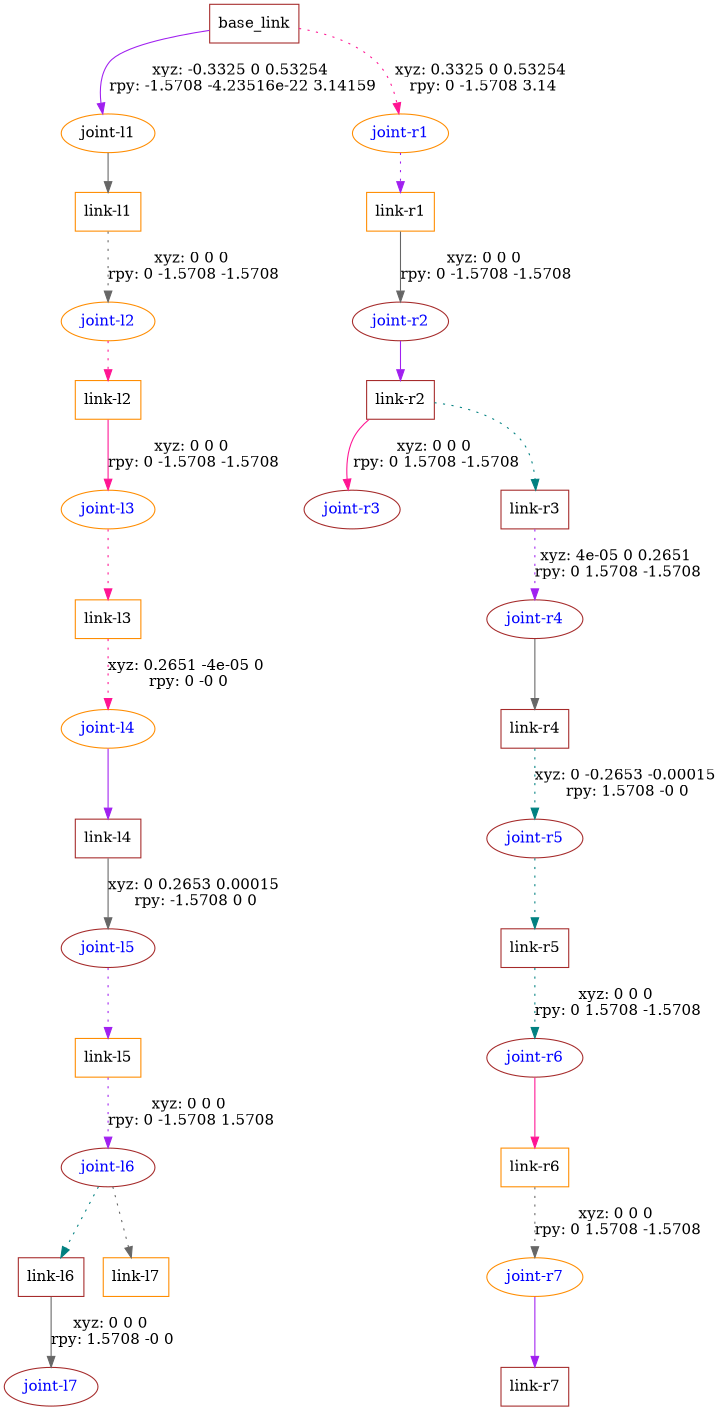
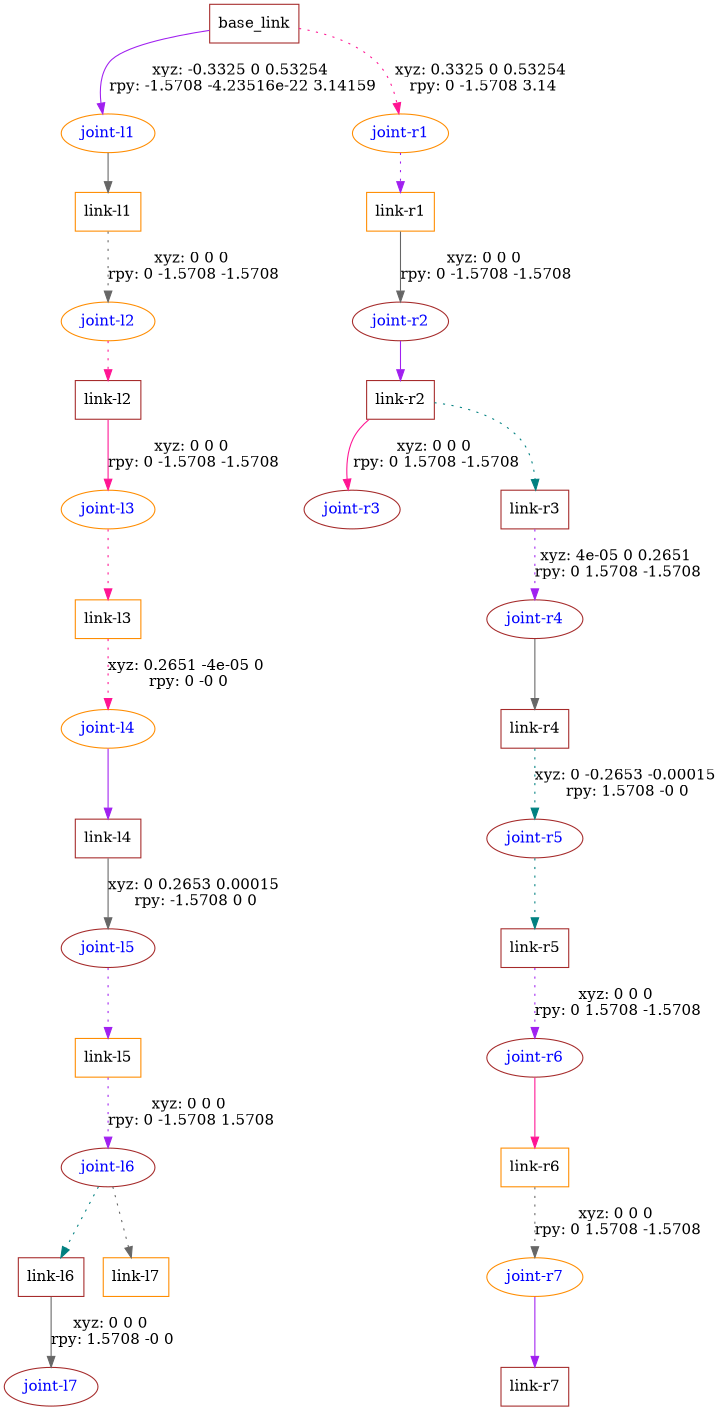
(108, 133) -> (108, 133)
(108, 400) -> (108, 400)
(535, 998) -> (535, 998)
